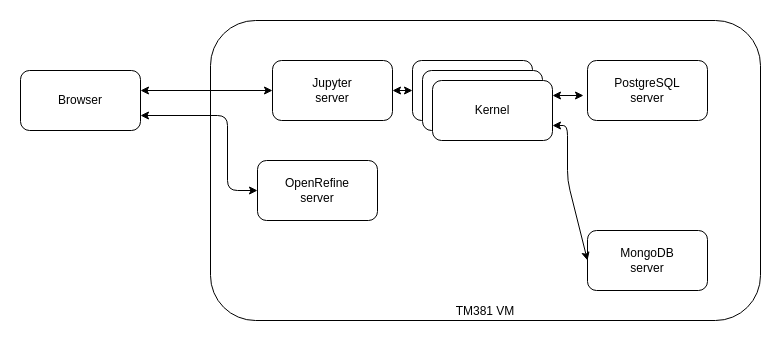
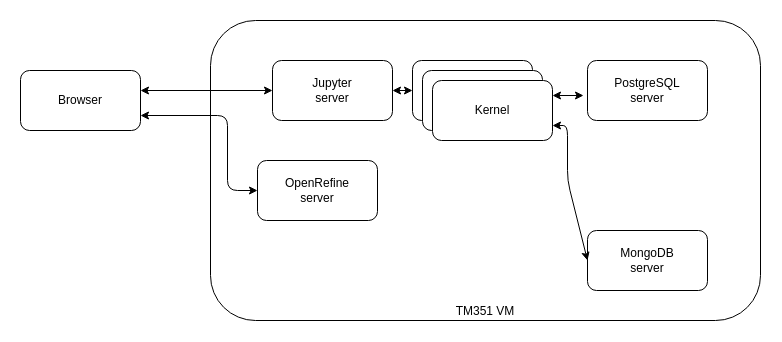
(486, 310) -> (486, 310)
